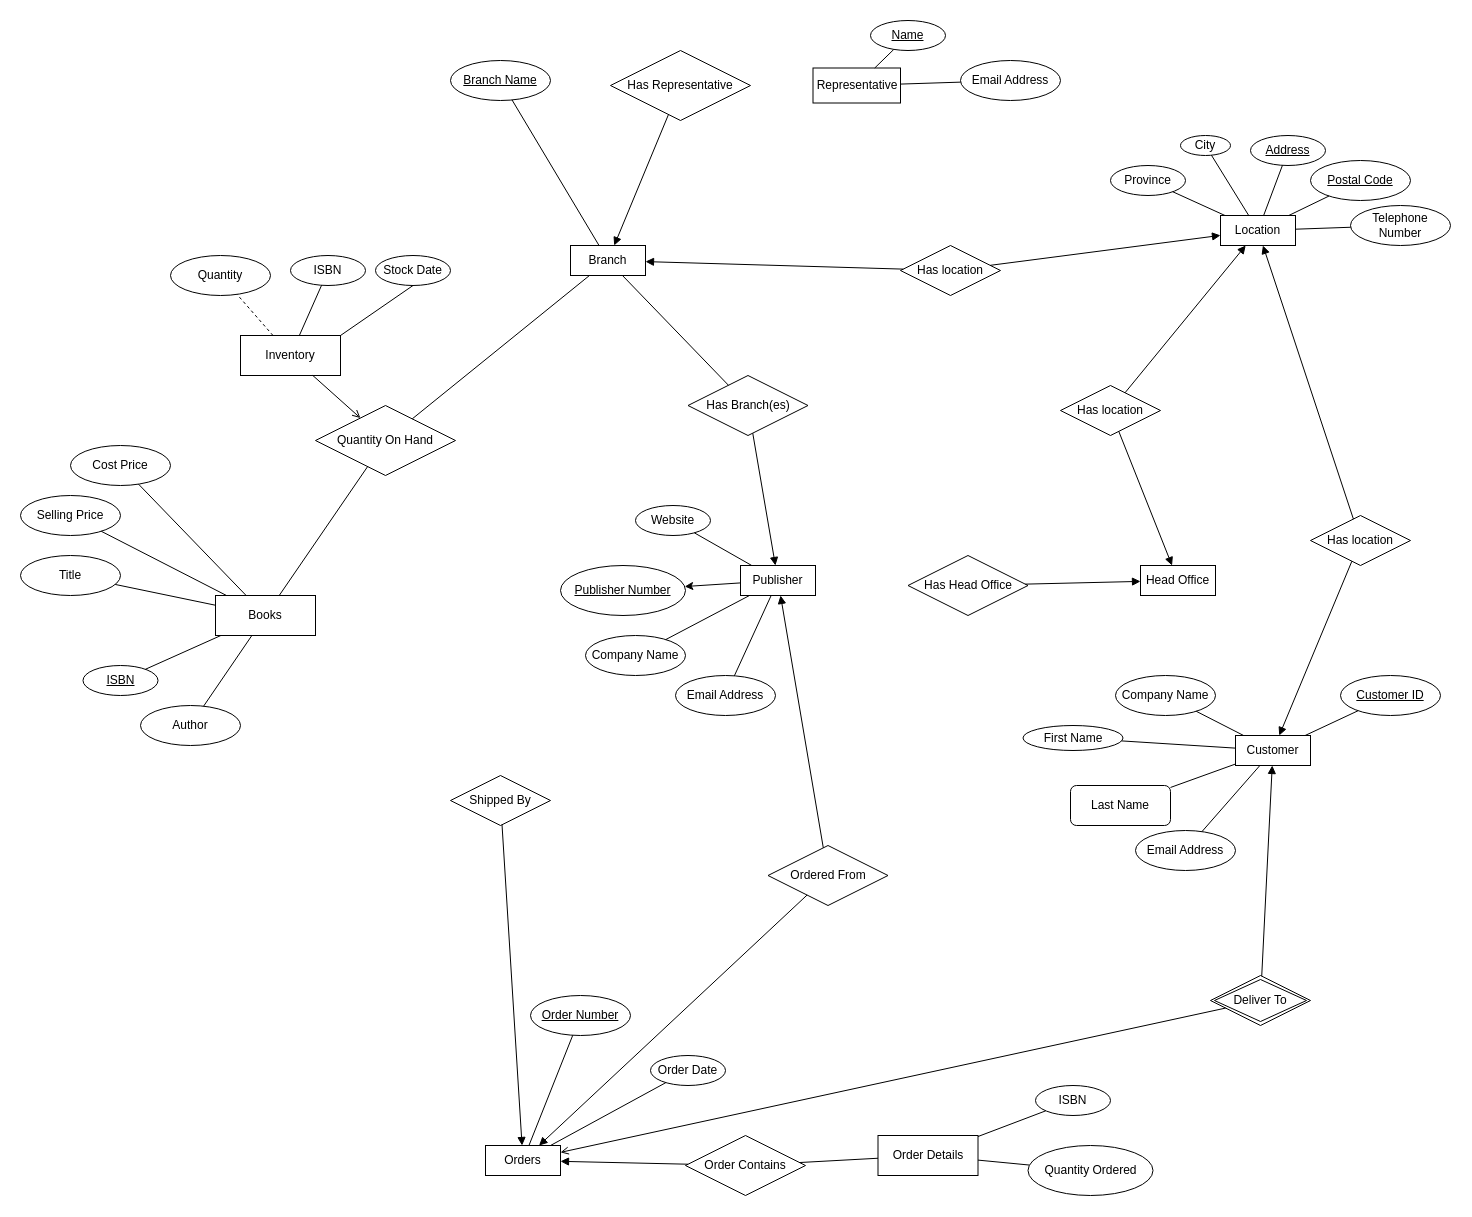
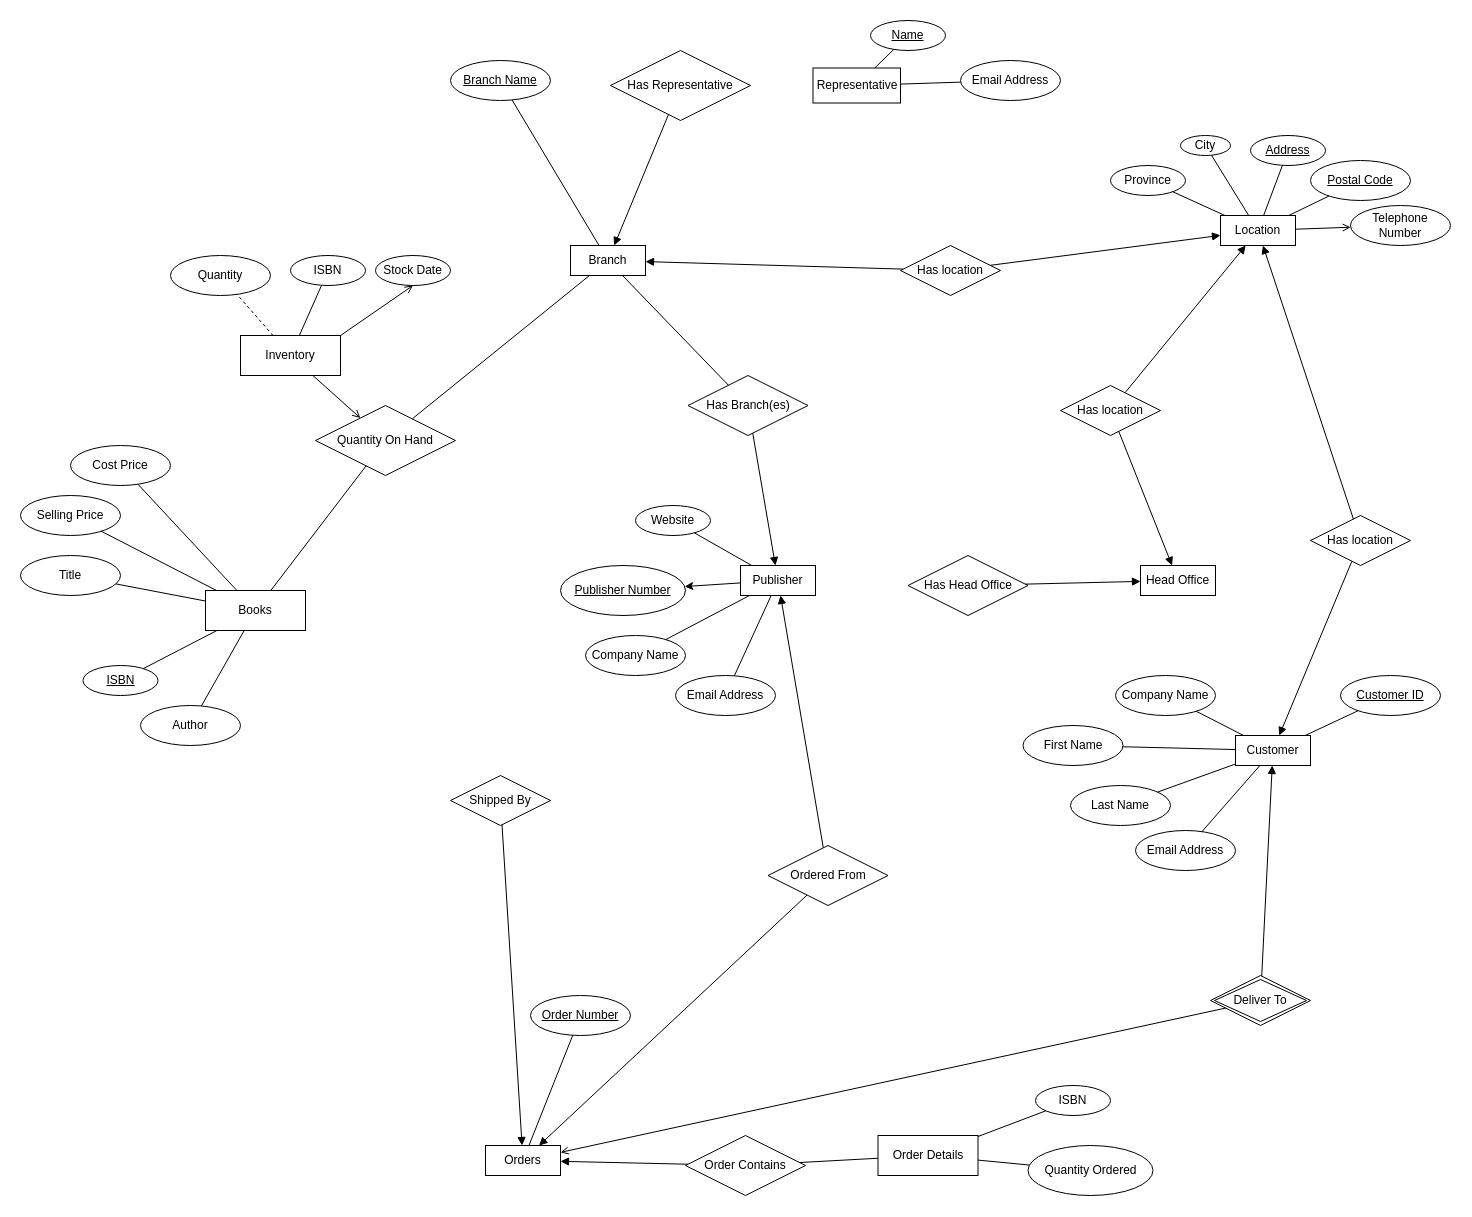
(1345, 227) -> (1344, 227)
(409, 288) -> (409, 288)
(266, 616) -> (256, 611)
(1073, 738) -> (1073, 746)
(1121, 806) -> (1121, 806)
(688, 1071) -> none
(609, 1114) -> none
